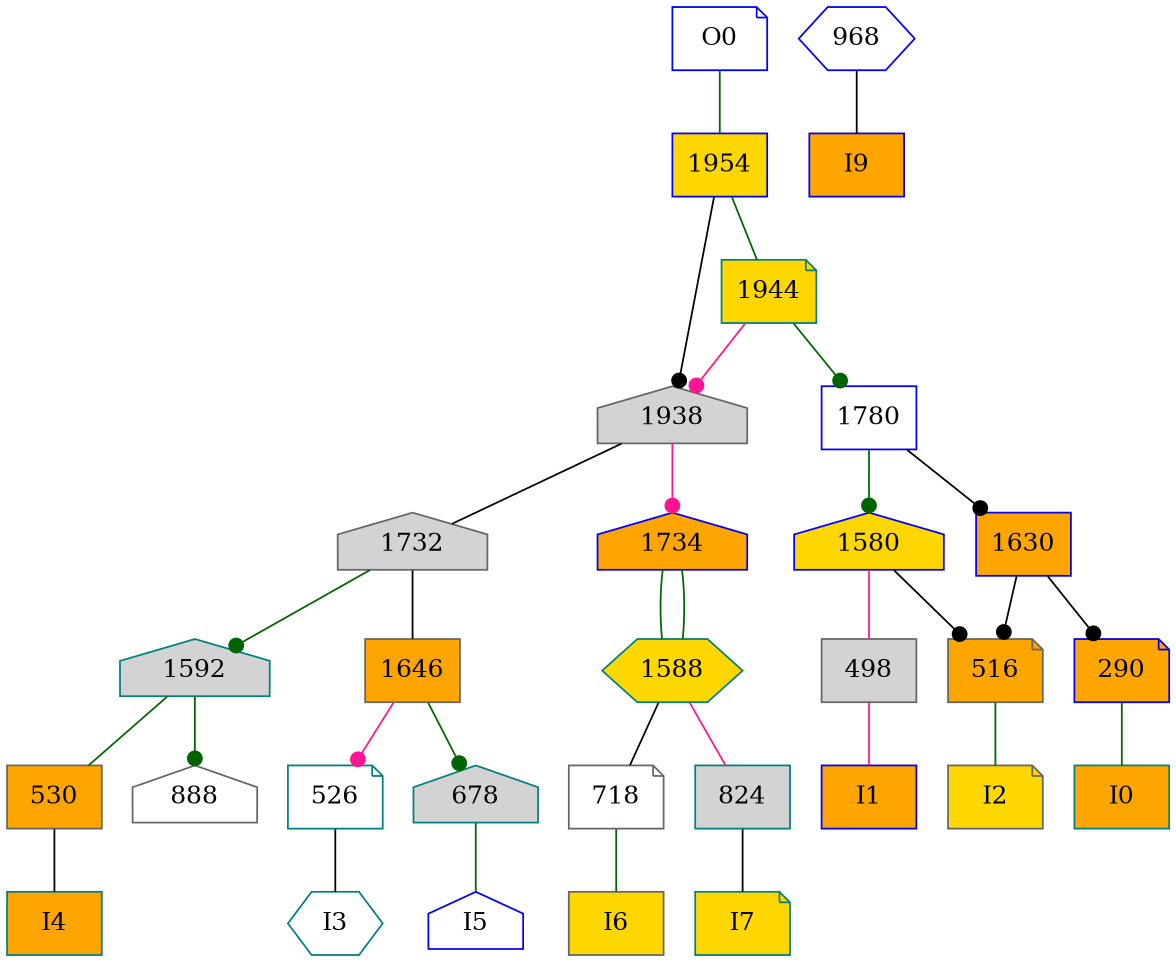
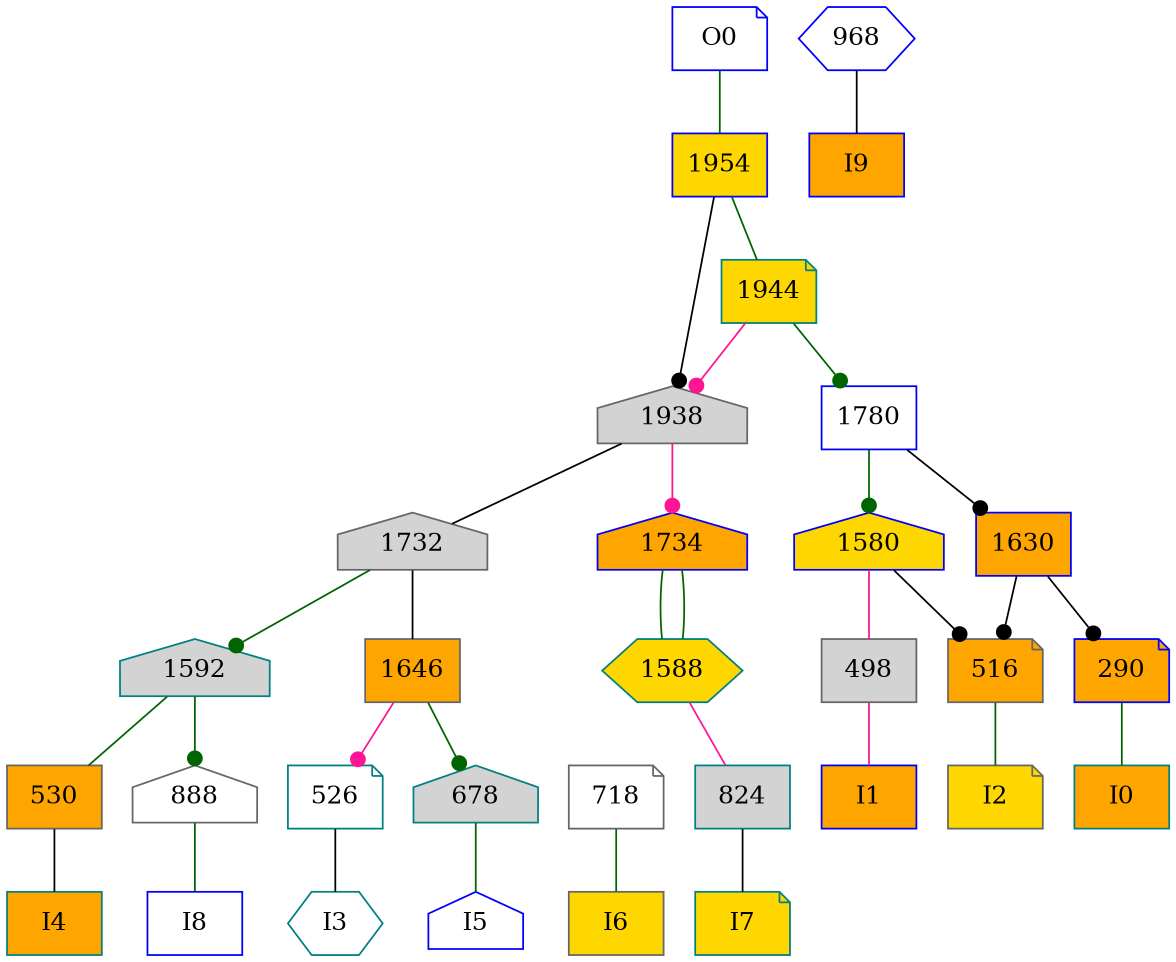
(644, 734) -> none
none -> (195, 923)
